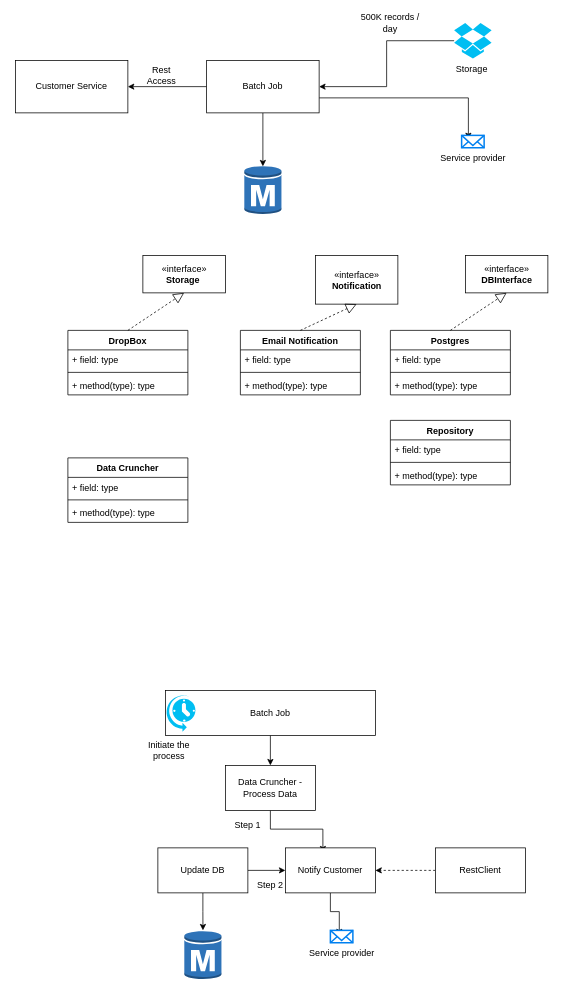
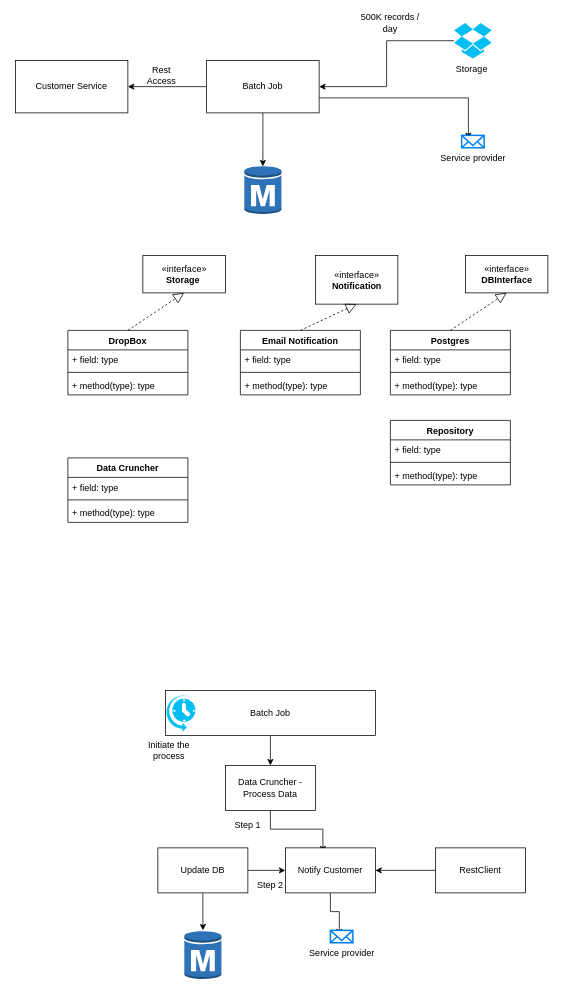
(407, 870) -> (407, 870)
